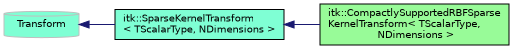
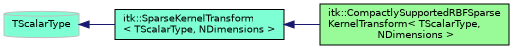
(42, 24) -> (42, 24)
